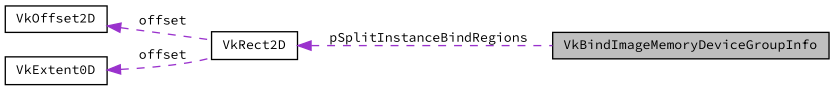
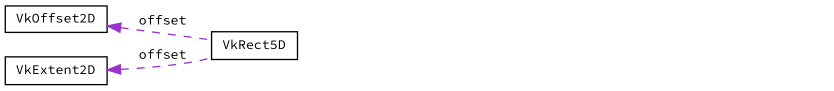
(255, 46) -> (255, 46)
(691, 46) -> none
(56, 71) -> (56, 71)
